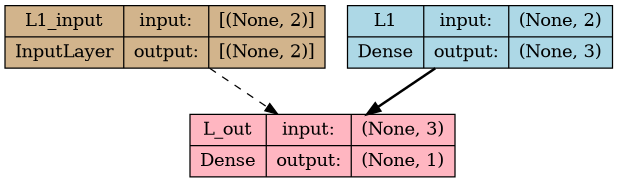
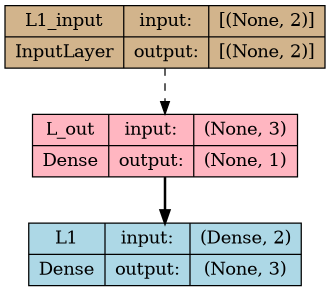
(561, 21) -> (246, 238)
(407, 88) -> (165, 194)
